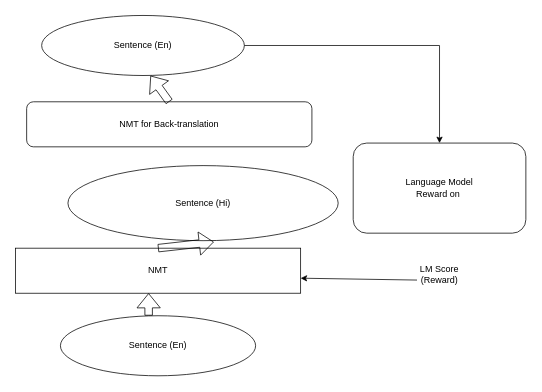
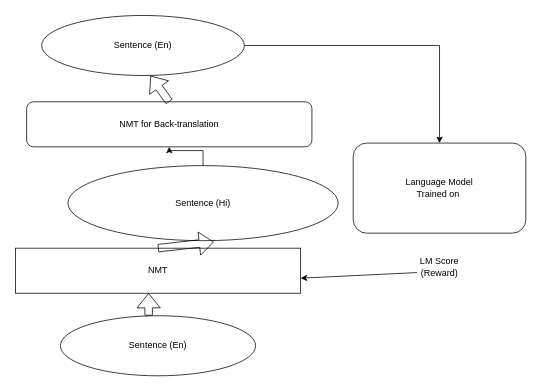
none -> (187, 150)
(439, 188) -> (439, 188)
(439, 274) -> (439, 267)
